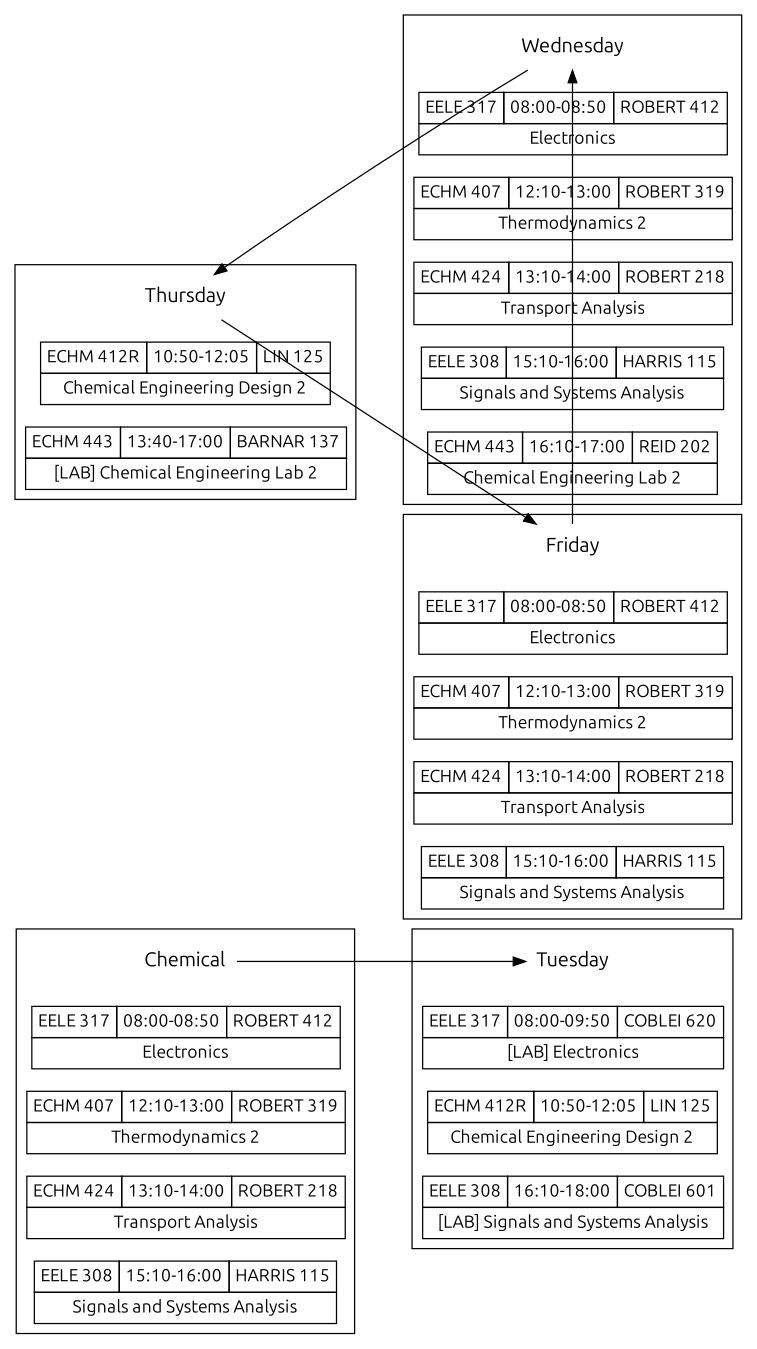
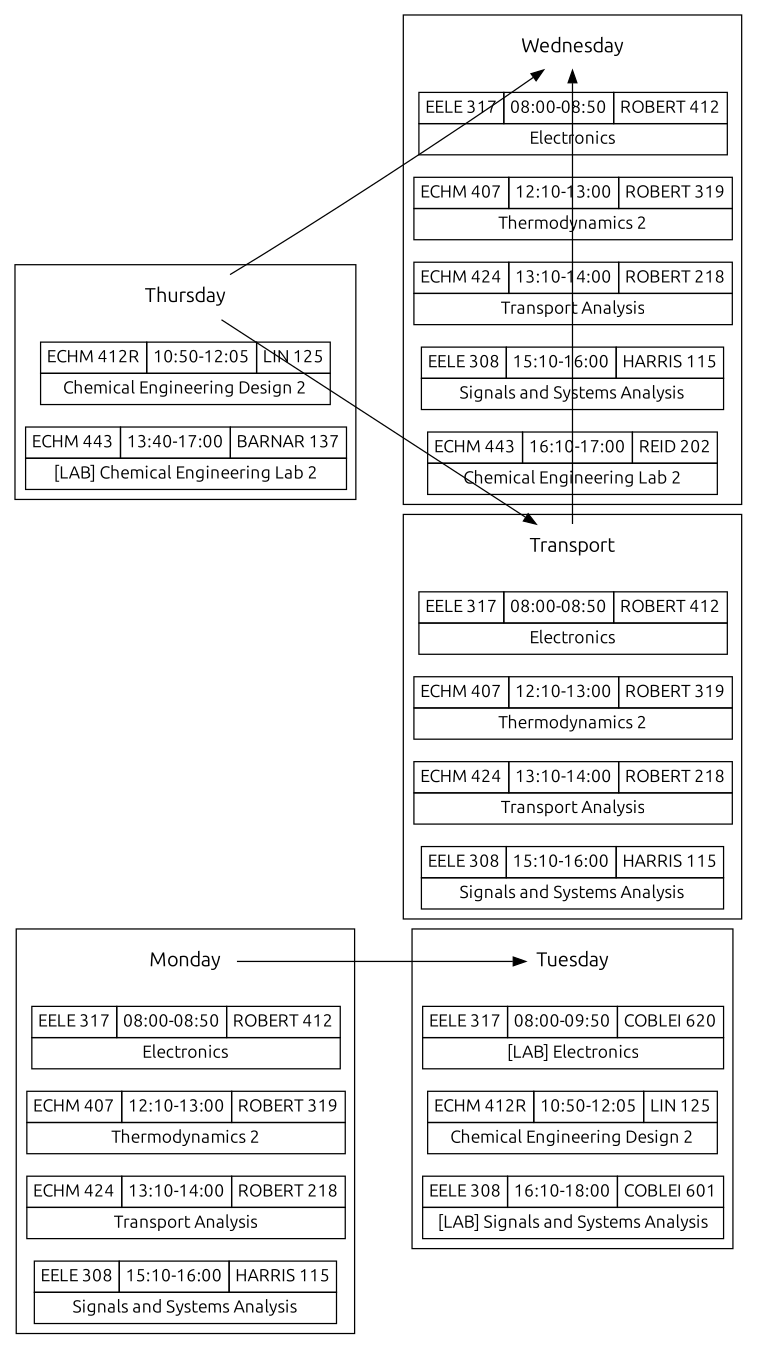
(375, 166) -> (383, 178)
(572, 547) -> (572, 547)
(185, 961) -> (185, 961)
